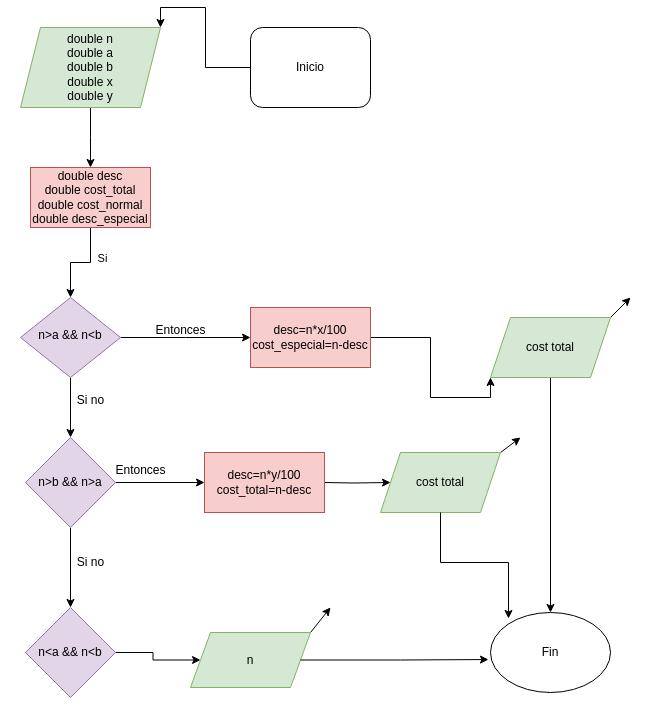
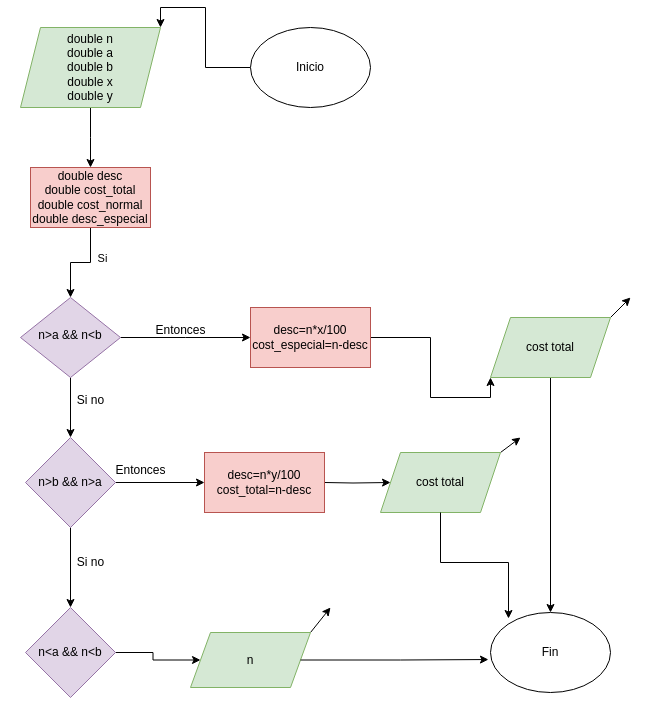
(311, 68) -> (311, 68)
